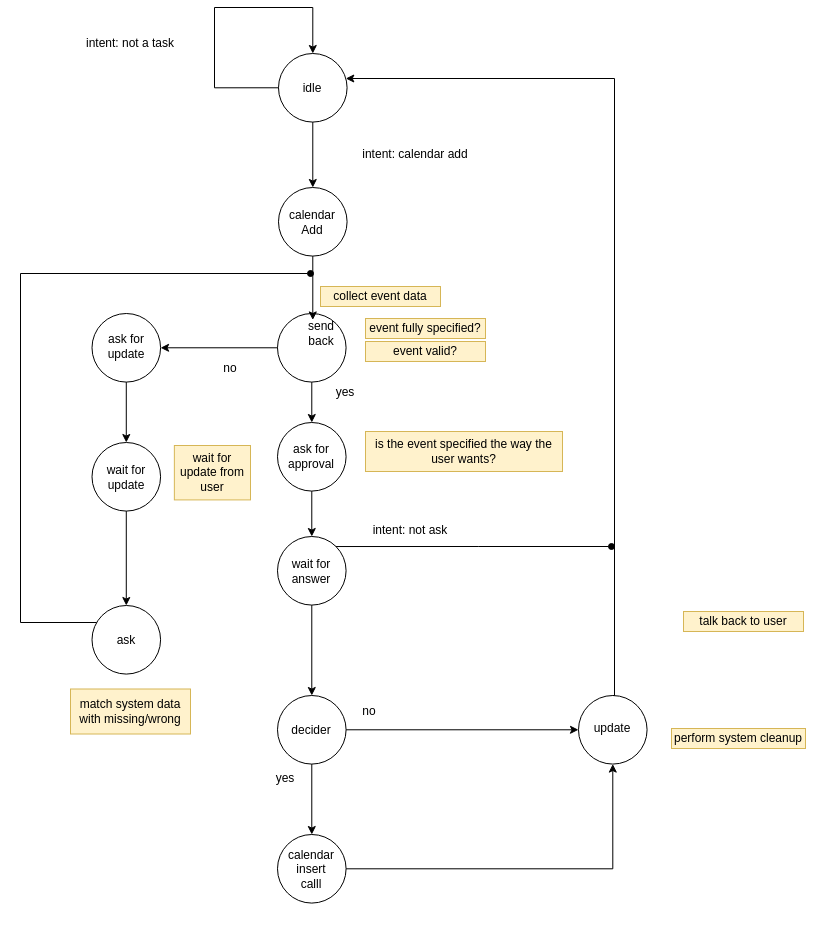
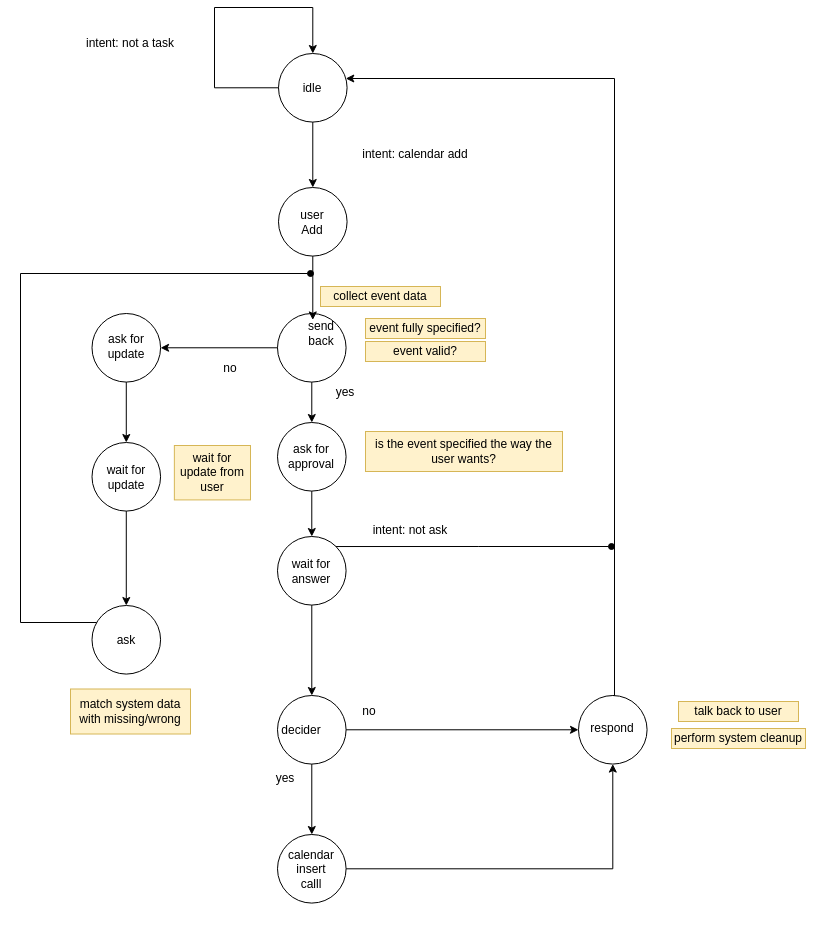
(313, 223) -> (313, 223)
(744, 622) -> (739, 712)
(613, 729) -> (613, 729)
(312, 730) -> (302, 730)
